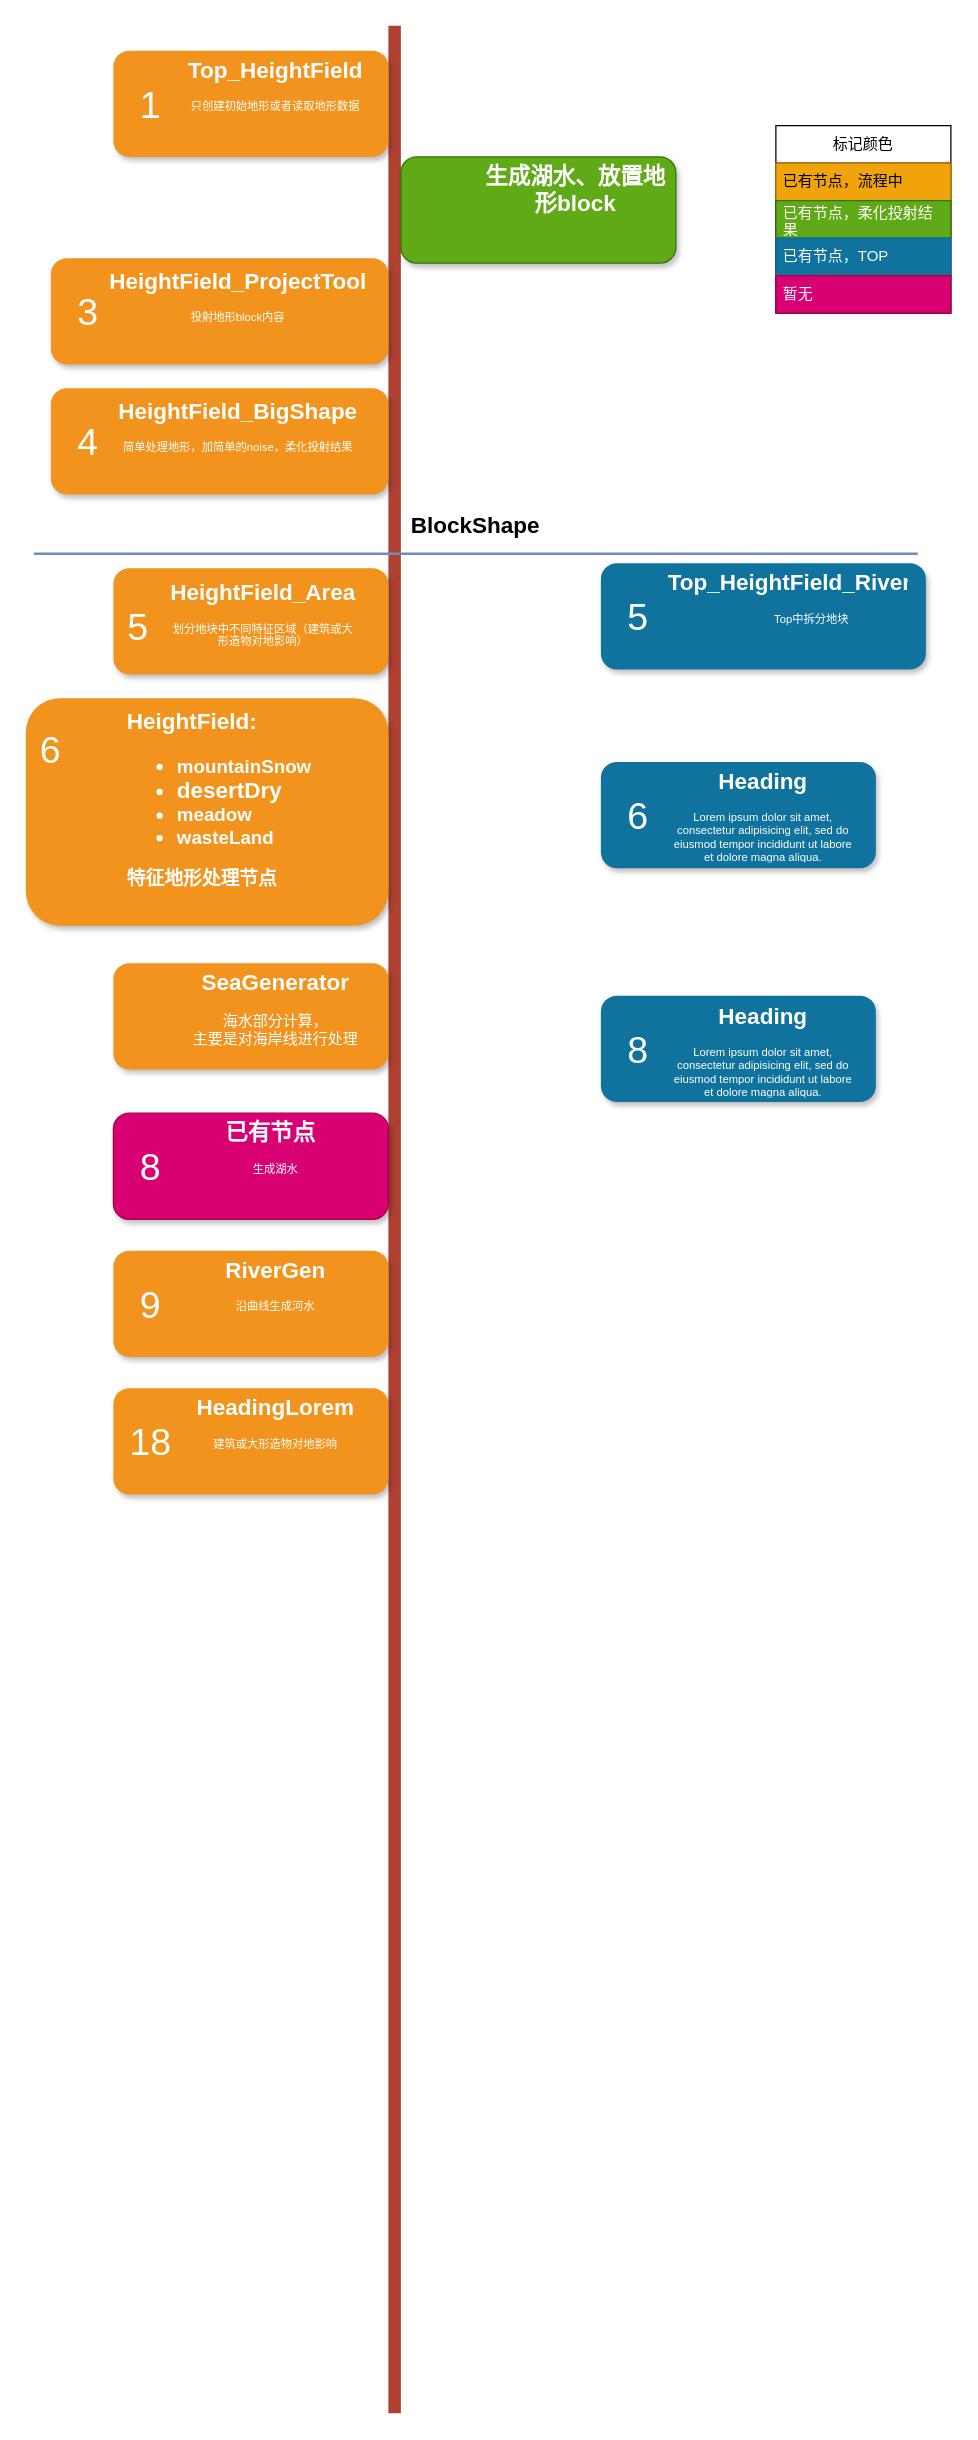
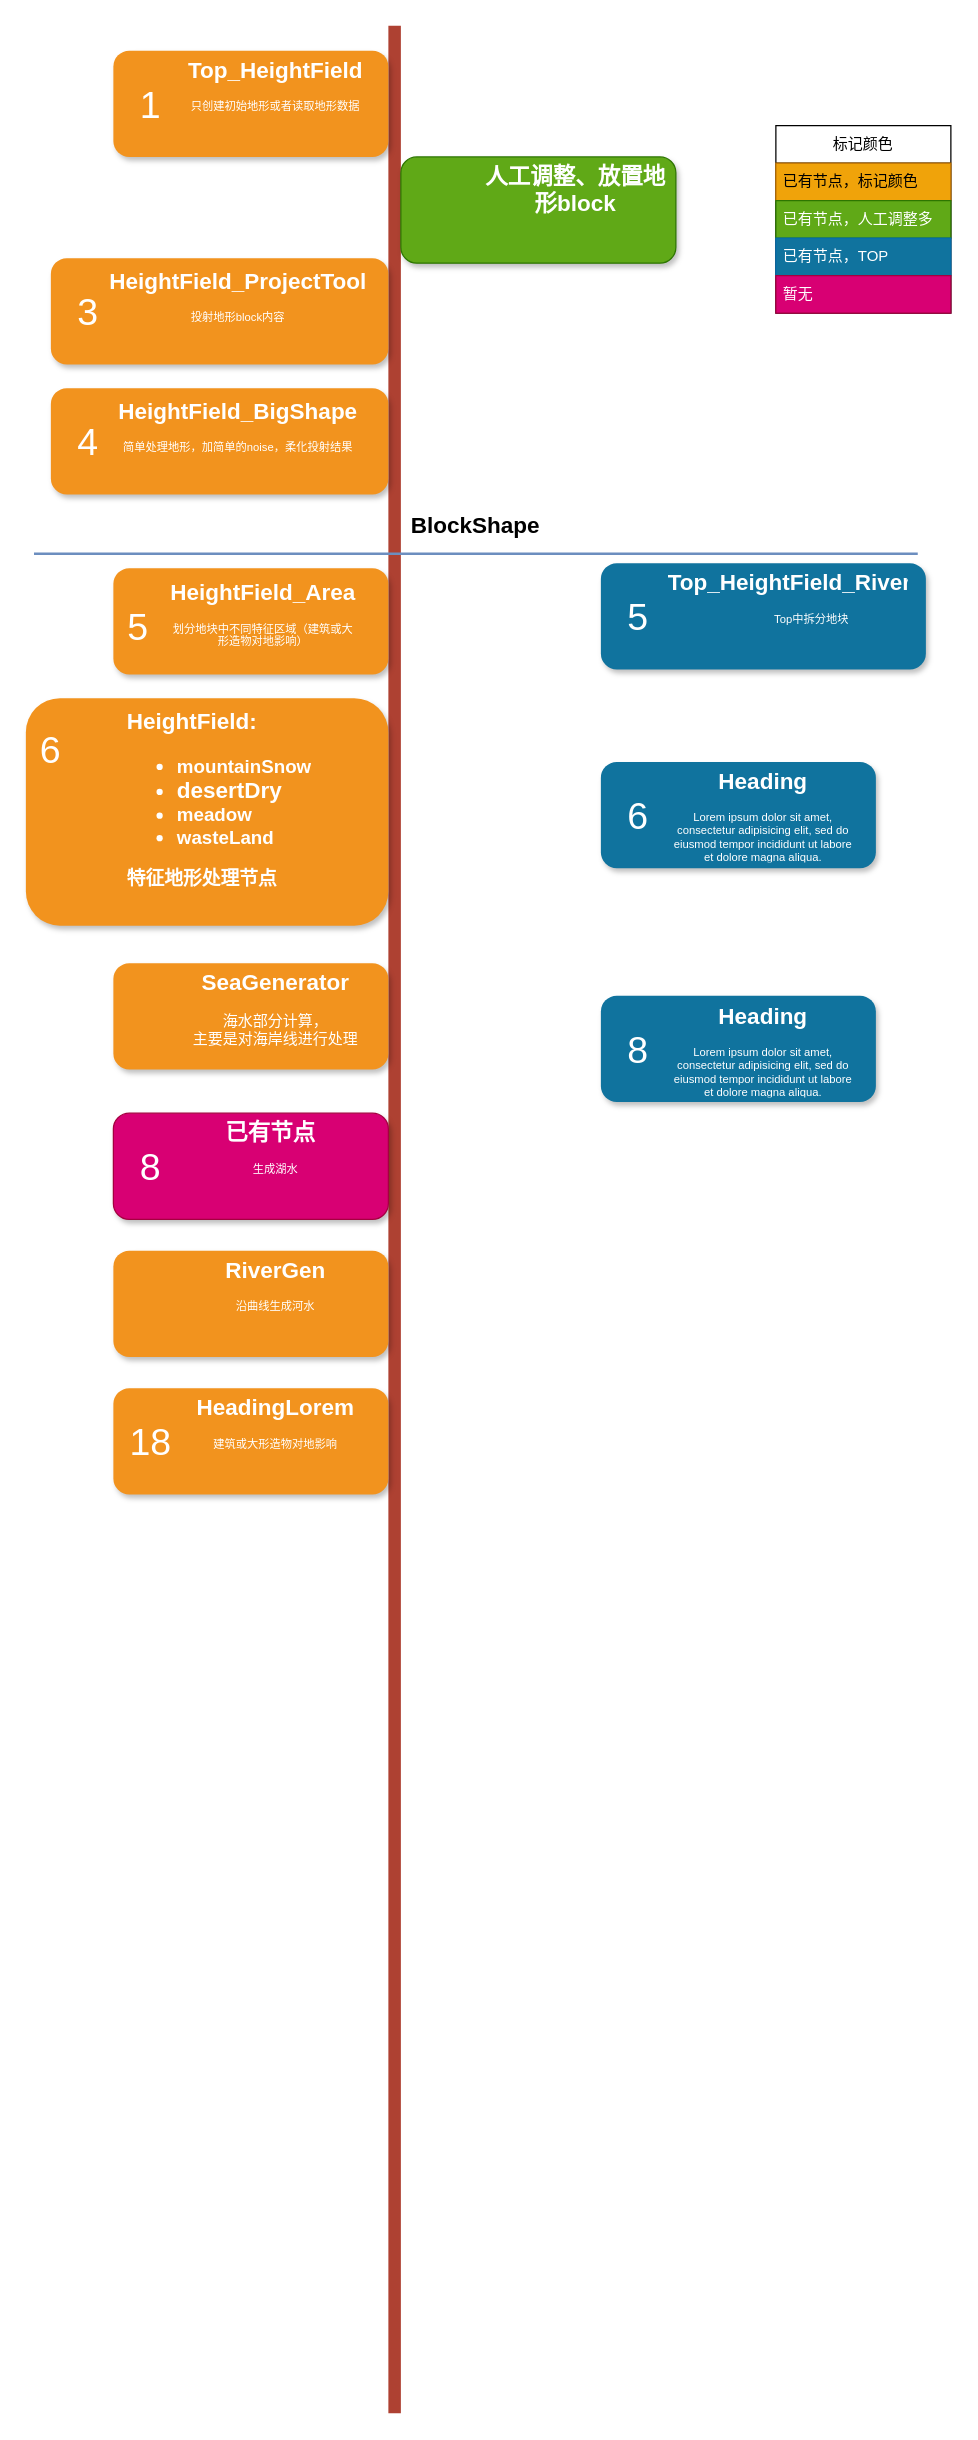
(576, 156) -> (576, 156)
(843, 182) -> (851, 182)
(864, 219) -> (858, 219)
(151, 1304) -> none
